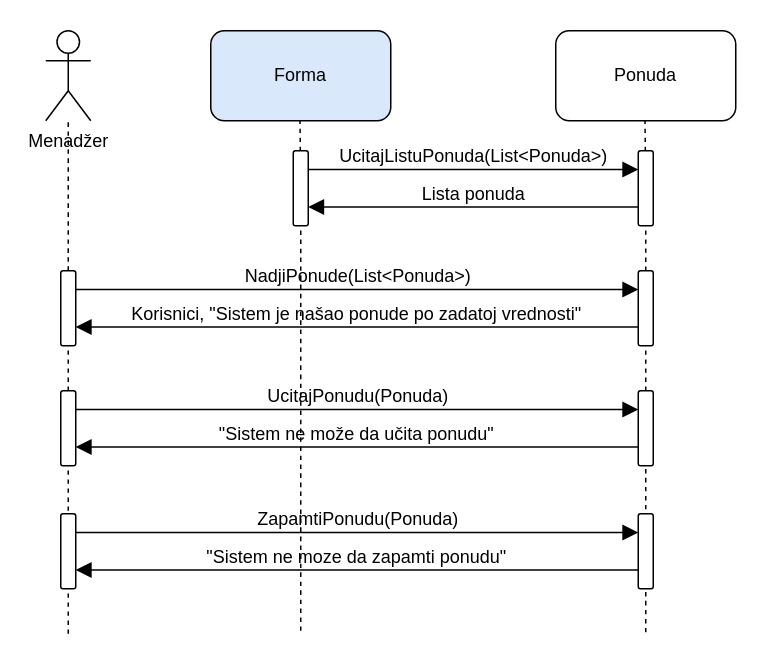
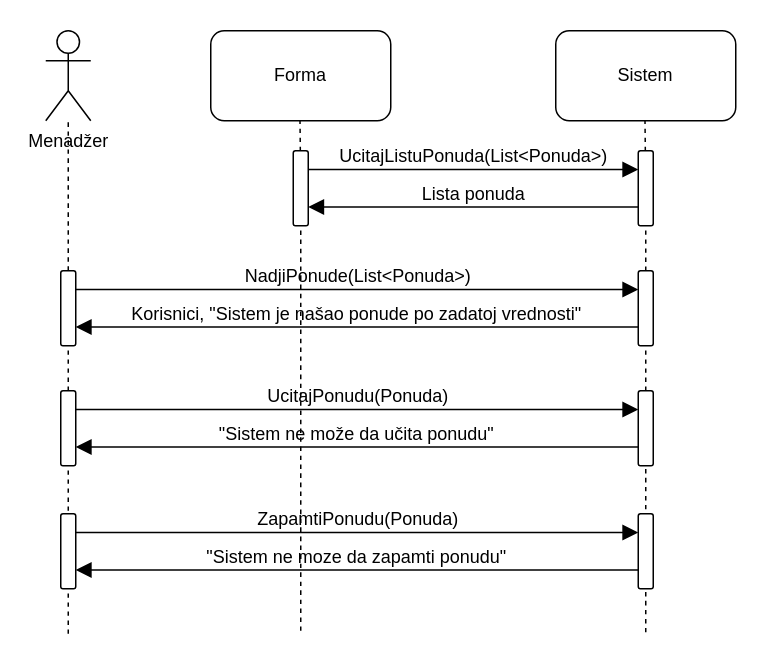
(301, 76) -> (301, 76)
(646, 76) -> (646, 76)
